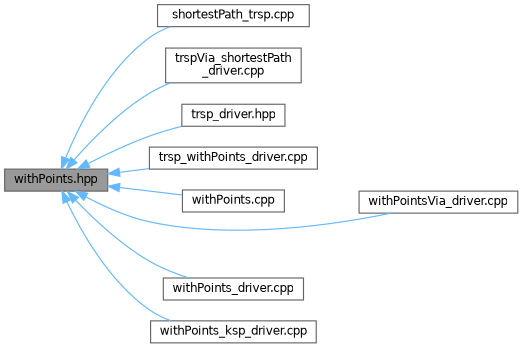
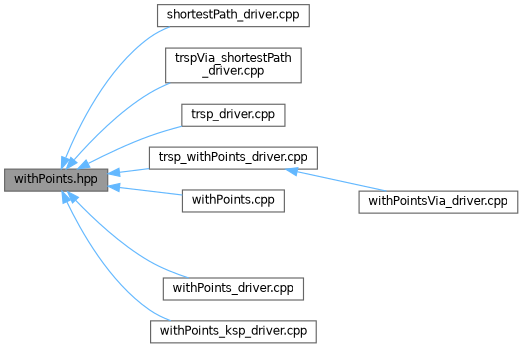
(233, 16) -> (233, 16)
(233, 115) -> (233, 115)
(236, 230) -> (342, 181)
